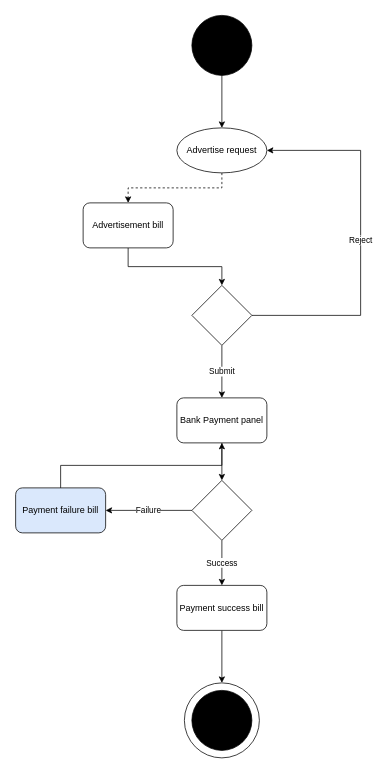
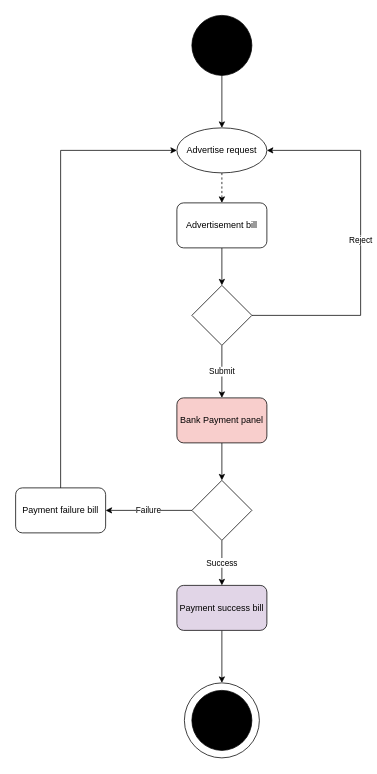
(128, 225) -> (222, 225)
(222, 420) -> (222, 420)
(138, 465) -> (60, 254)
(60, 510) -> (60, 510)
(222, 608) -> (222, 608)
